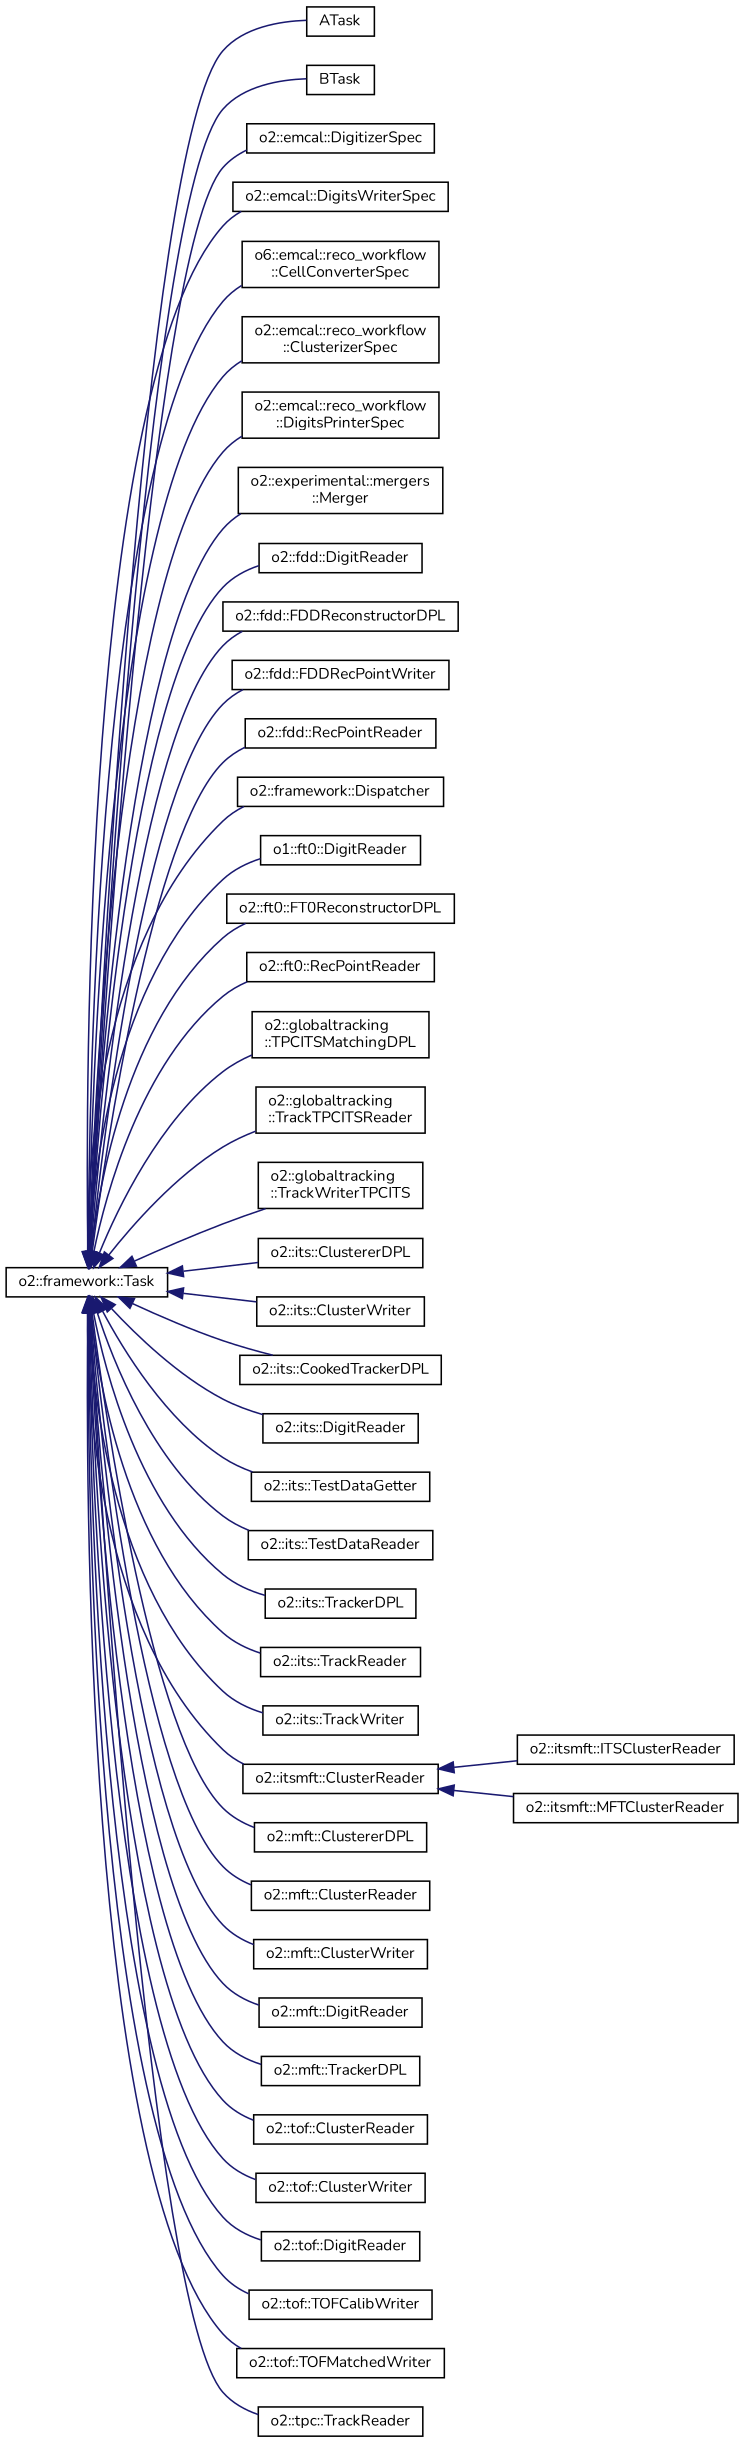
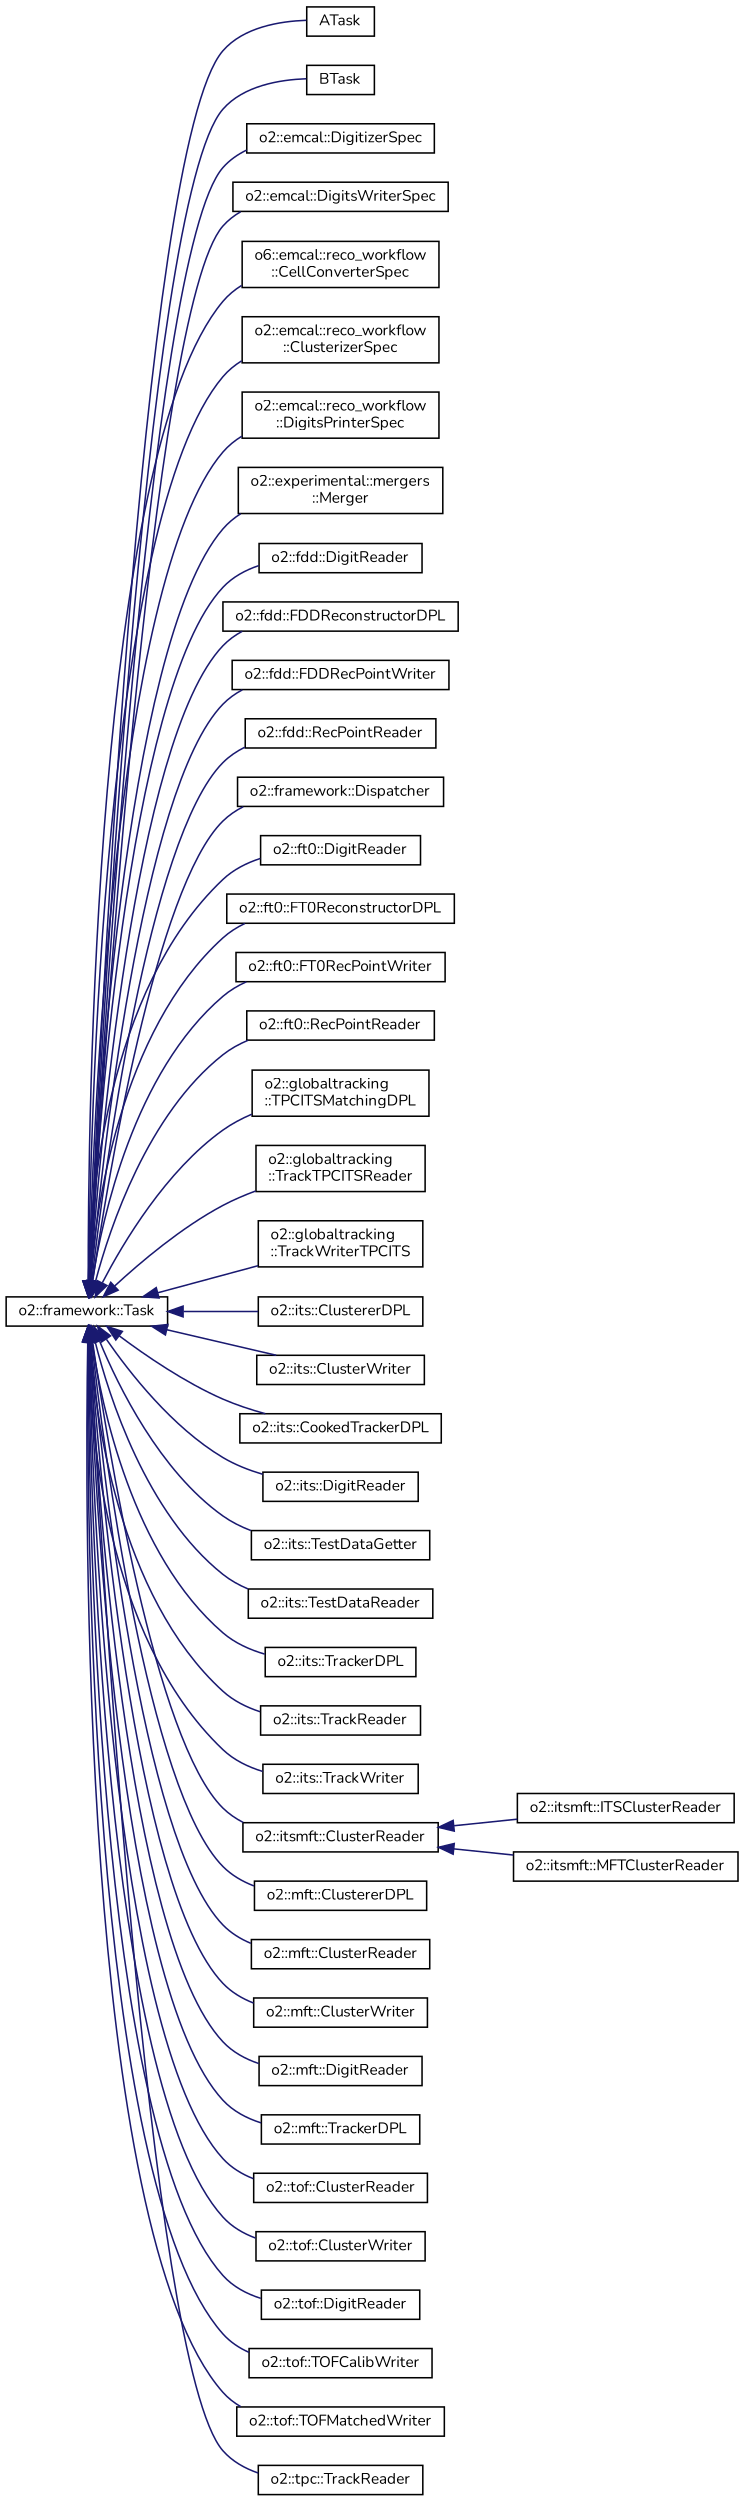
(341, 850) -> (341, 850)
none -> (341, 967)
